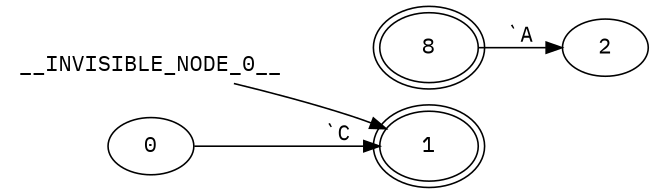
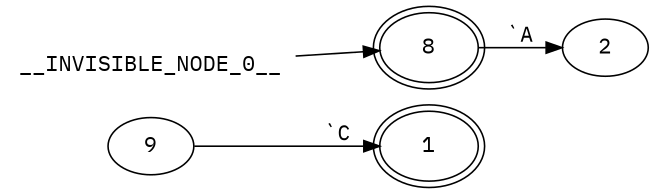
(303, 102) -> (329, 54)
(151, 146) -> (151, 146)
